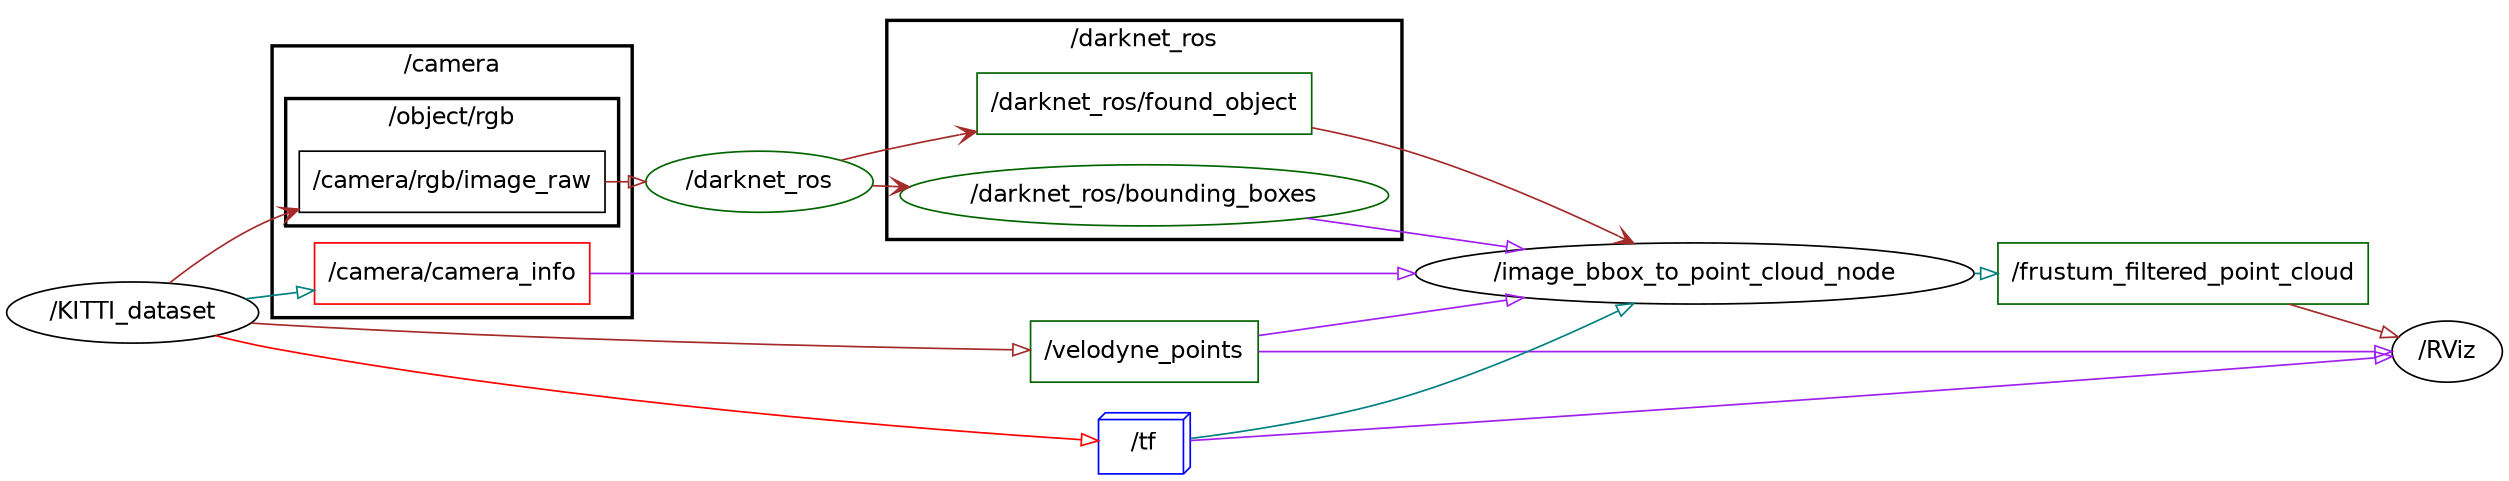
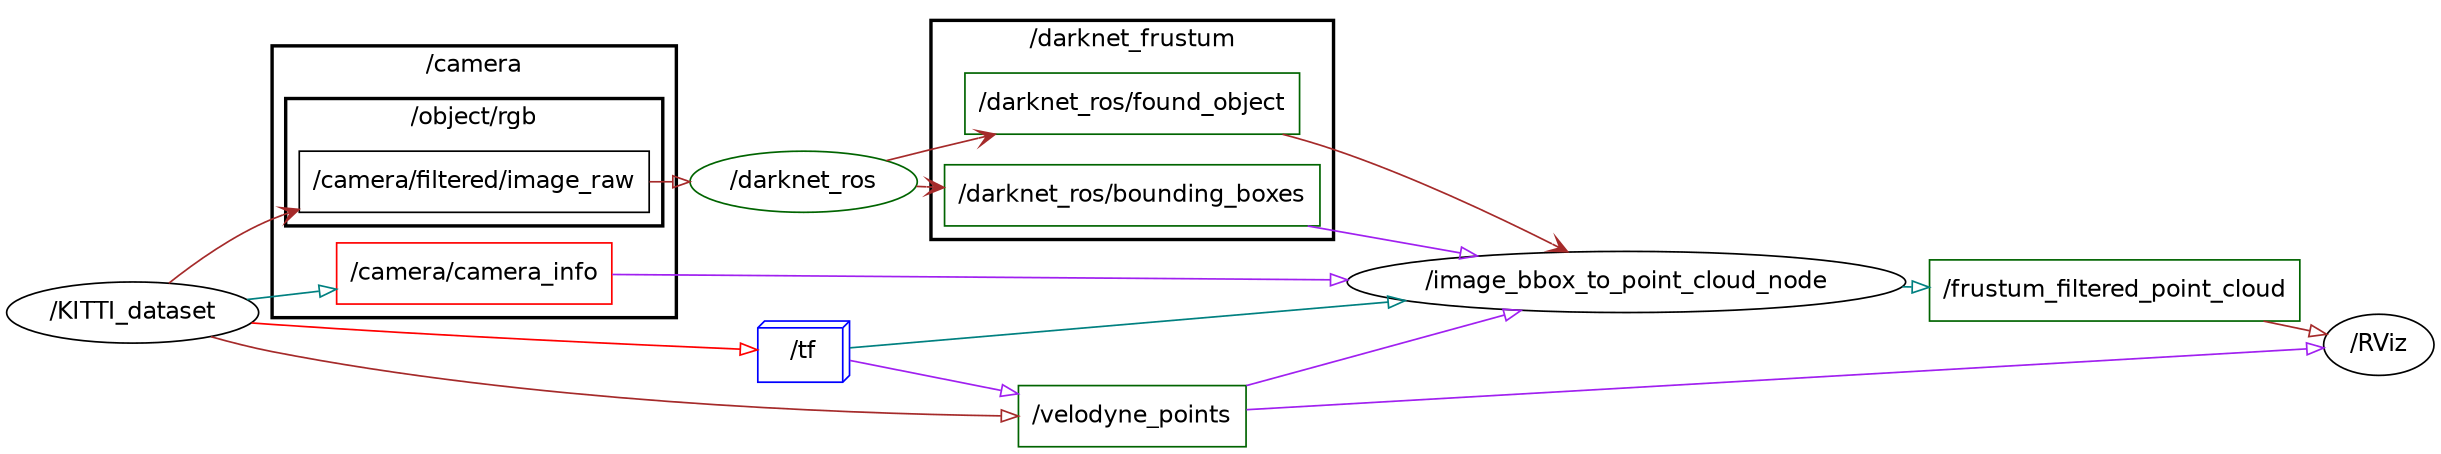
(1144, 40) -> (1132, 40)
(452, 182) -> (474, 182)
(1144, 195) -> (1132, 195)
(1783, 401) -> (925, 375)
